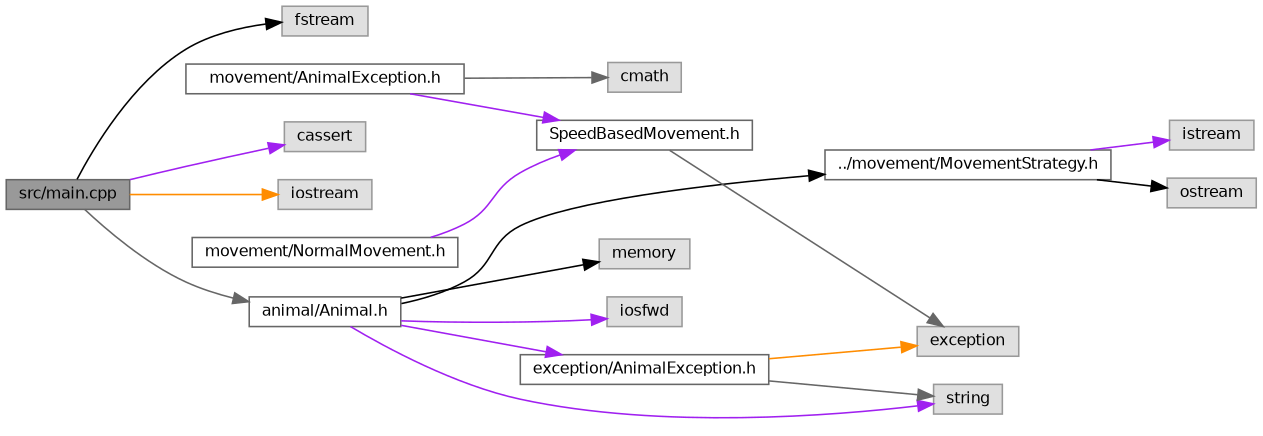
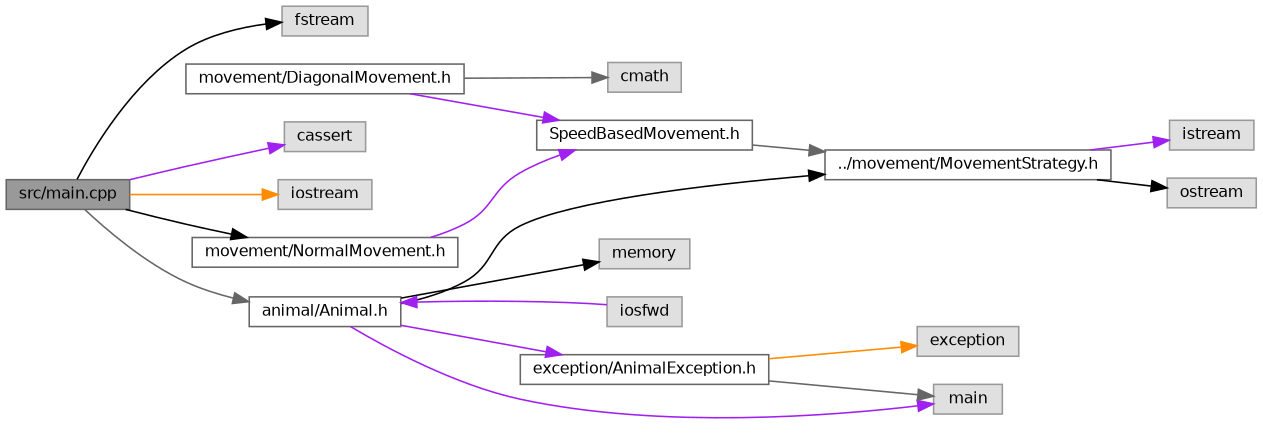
(325, 79) -> (325, 79)
none -> (178, 222)
(800, 234) -> (781, 148)
(496, 322) -> (512, 301)
(968, 399) -> (968, 399)
